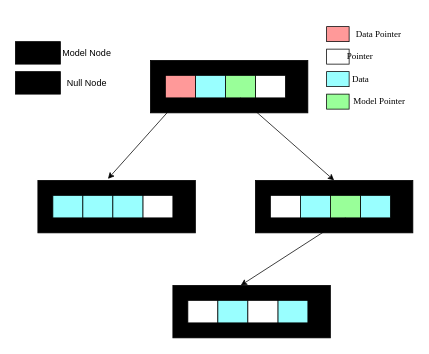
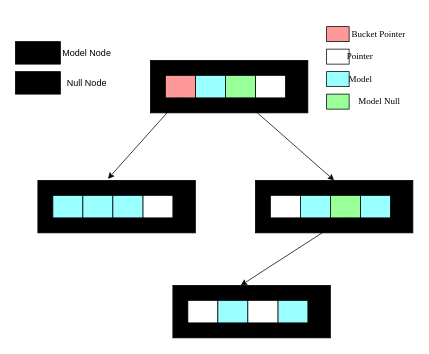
(379, 34) -> (379, 34)
(361, 79) -> (361, 79)
(380, 102) -> (380, 102)
